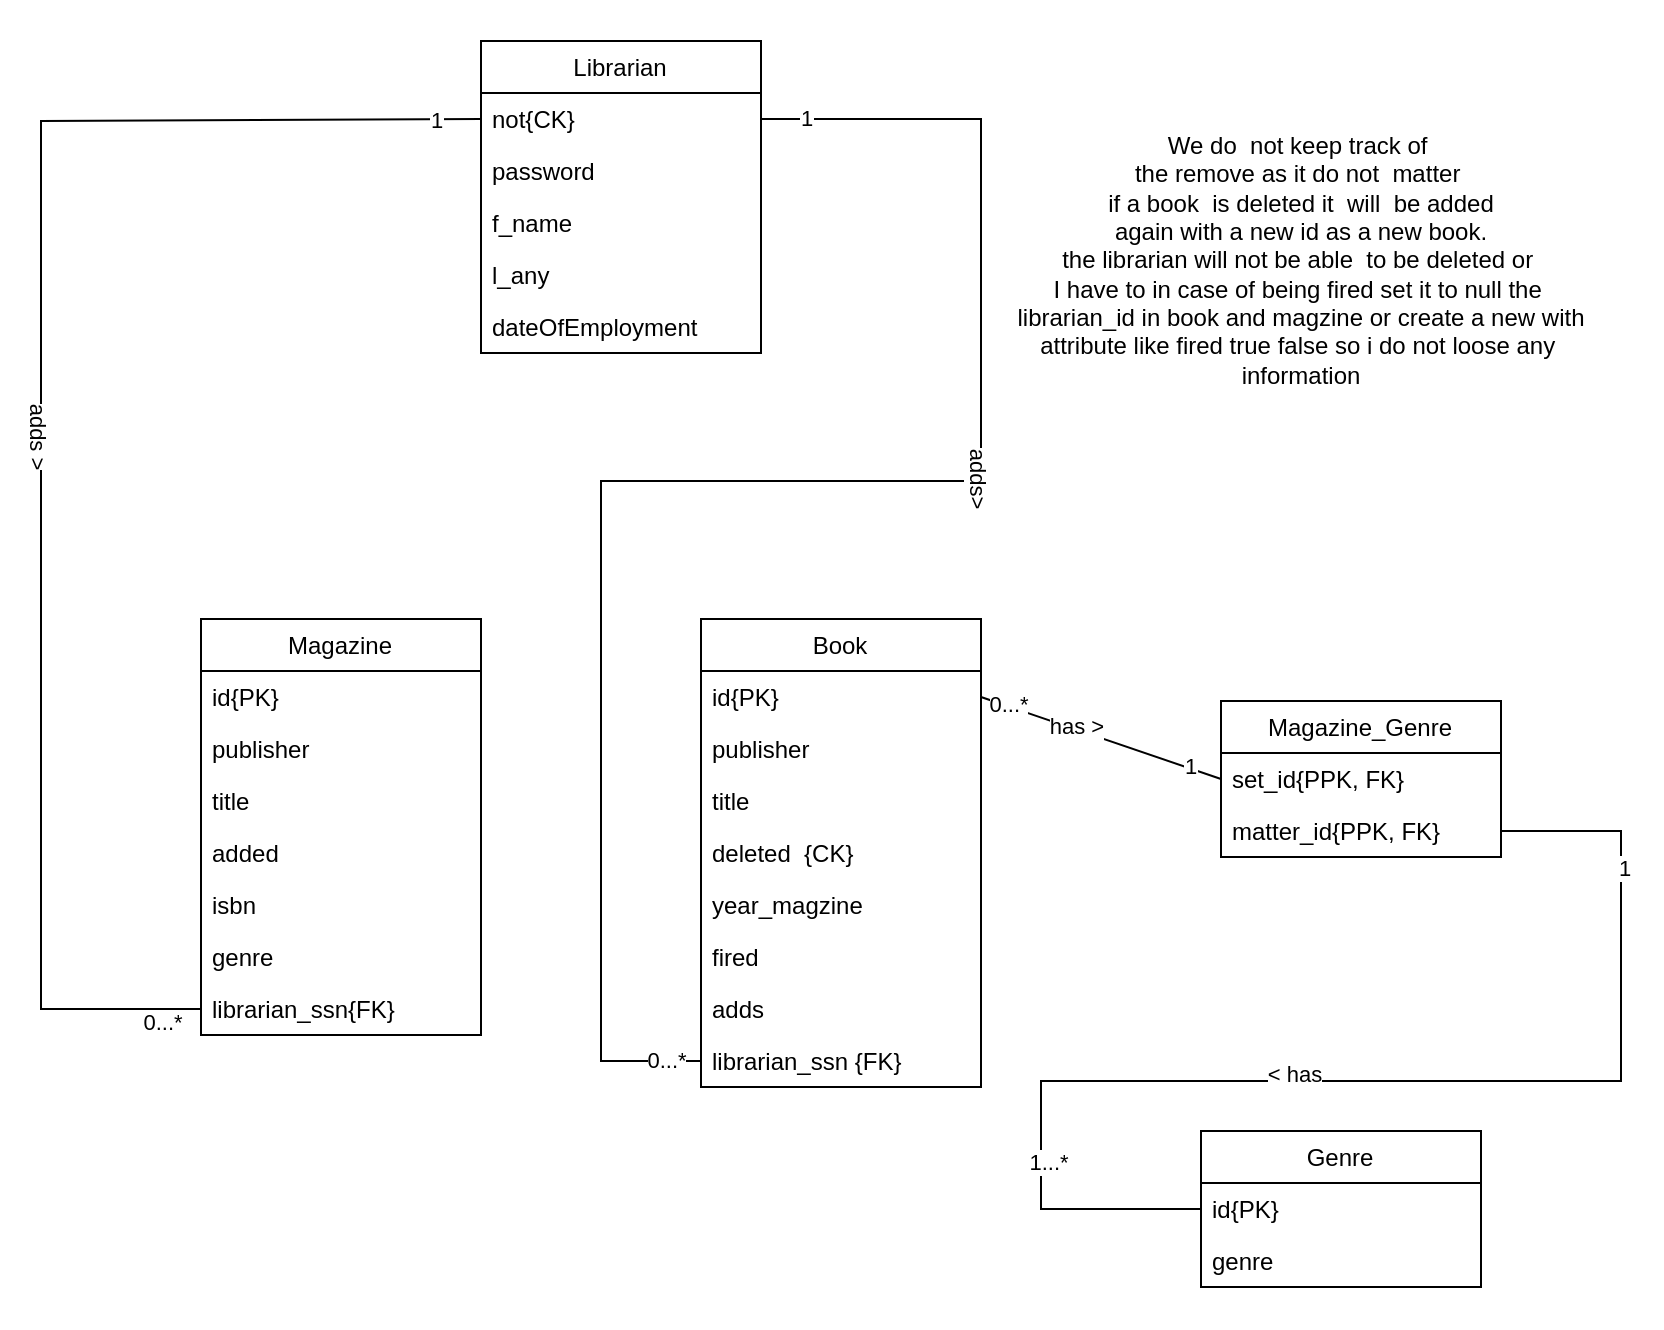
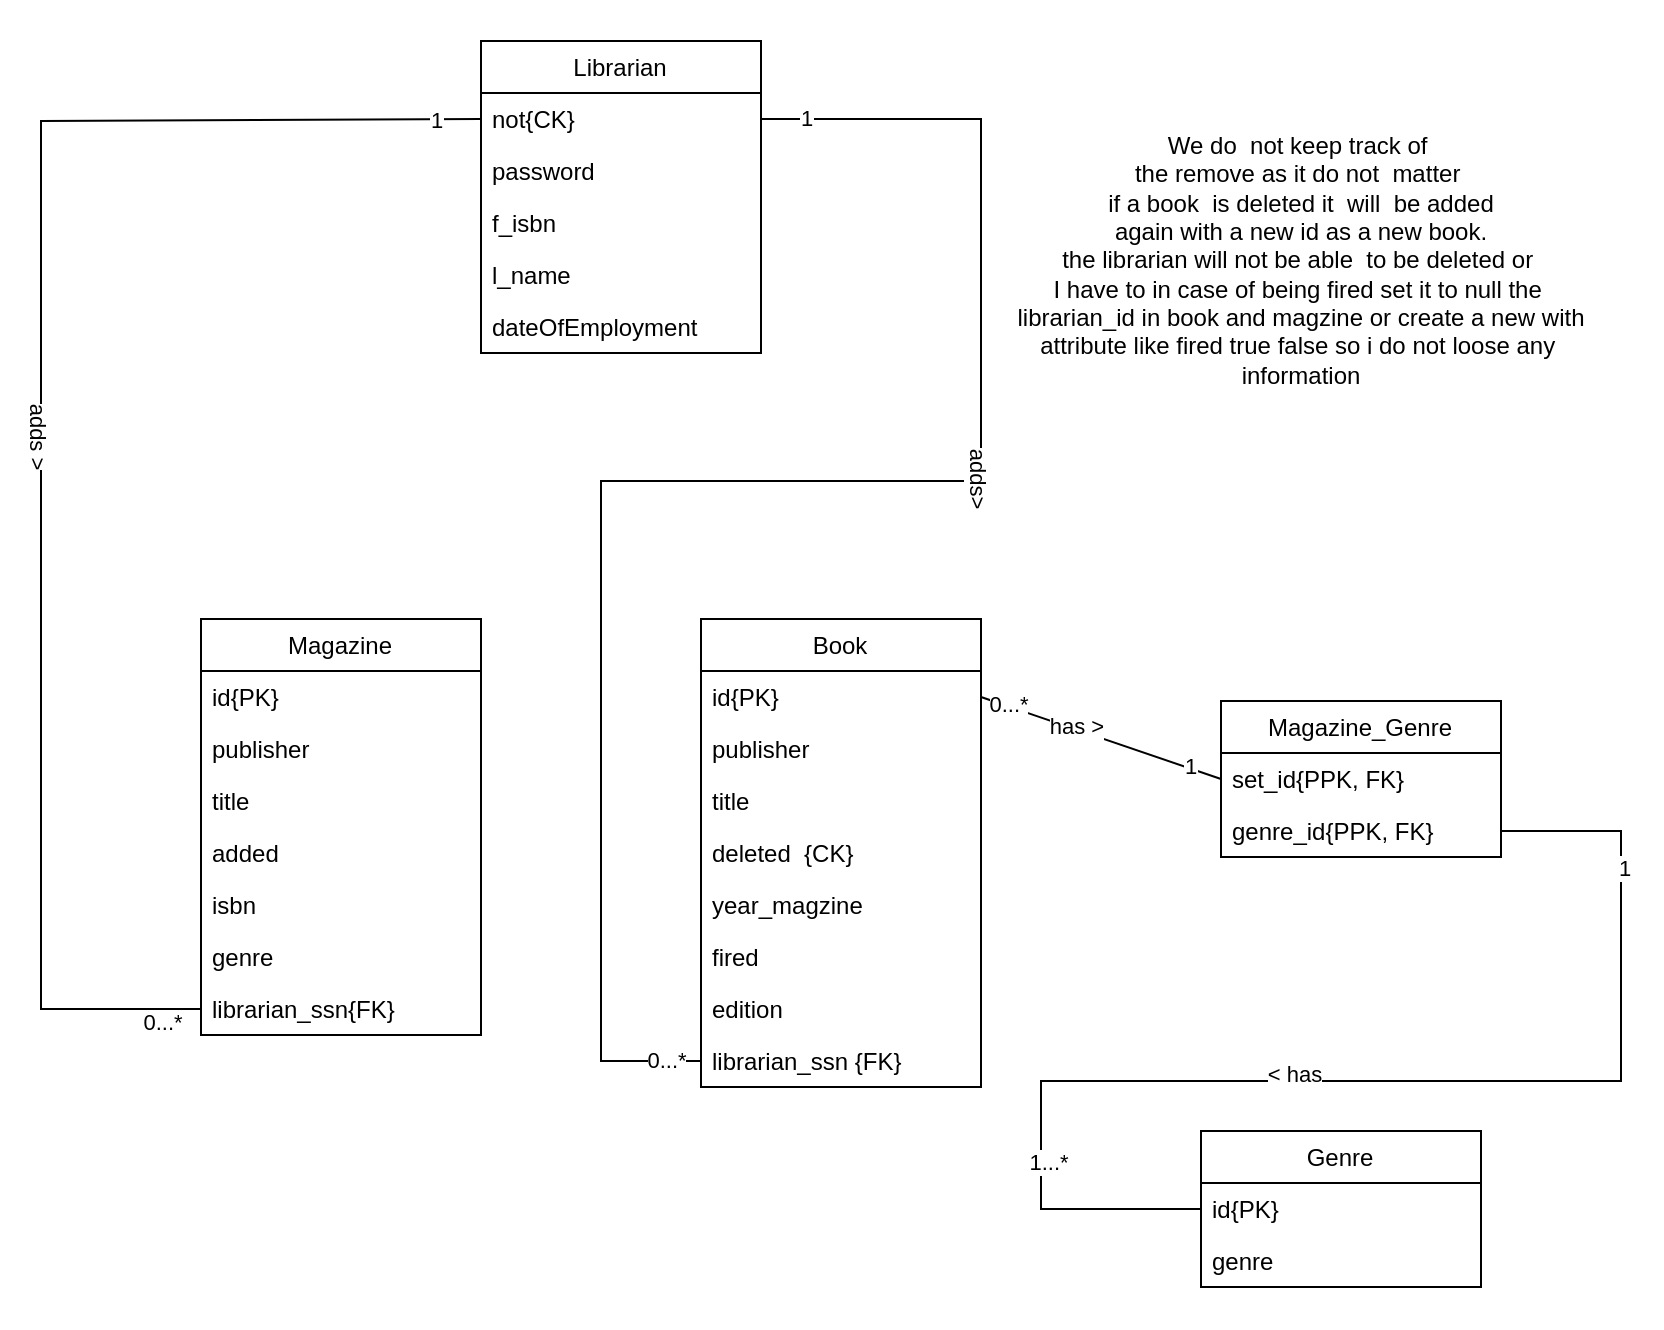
(532, 224) -> (529, 224)
(522, 276) -> (529, 276)
(1344, 832) -> (1337, 832)
(739, 1010) -> (753, 1010)
